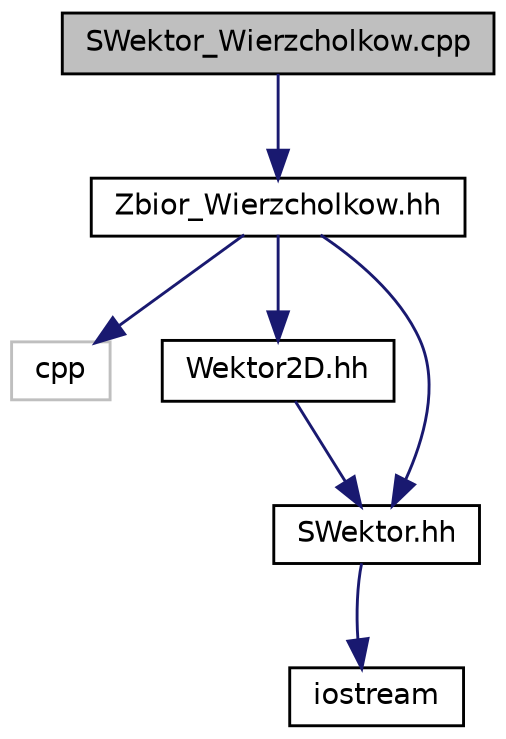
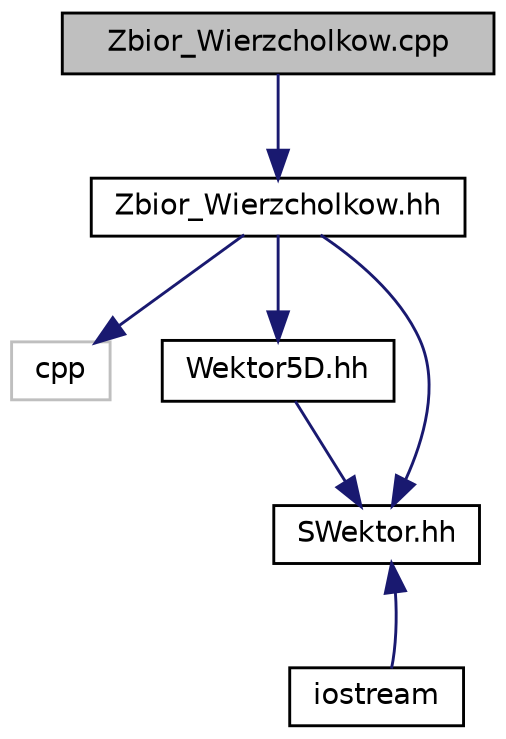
(278, 43) -> (278, 43)
(278, 371) -> (278, 371)
(357, 601) -> (396, 630)
